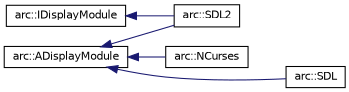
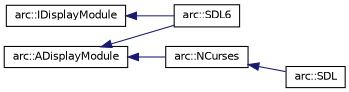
(207, 16) -> (207, 16)
(201, 79) -> (272, 69)
